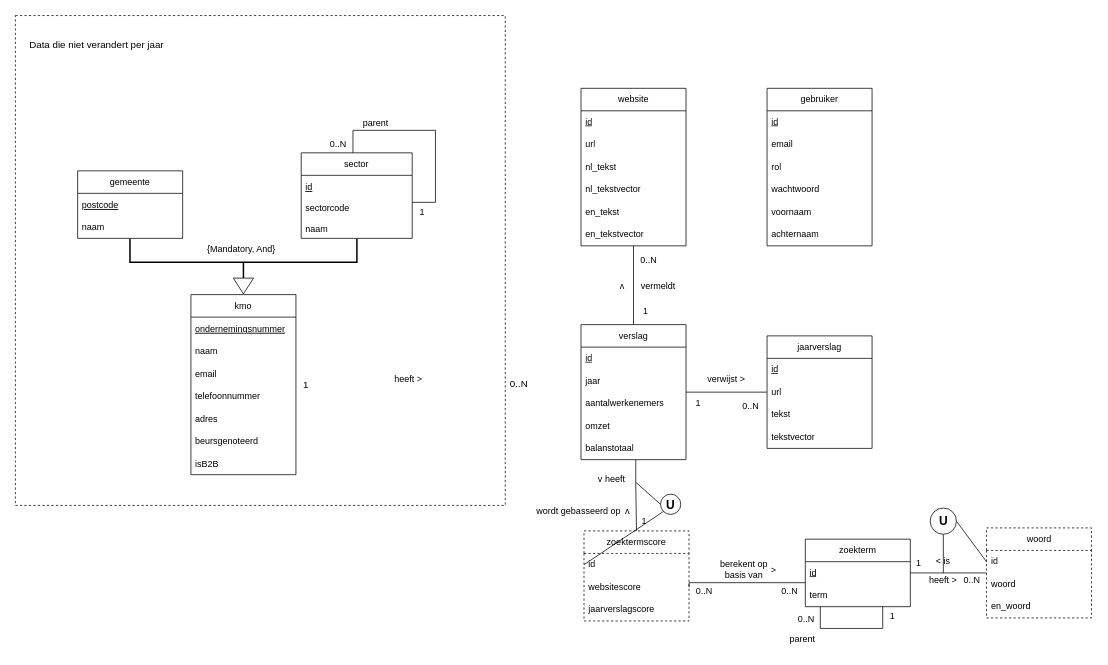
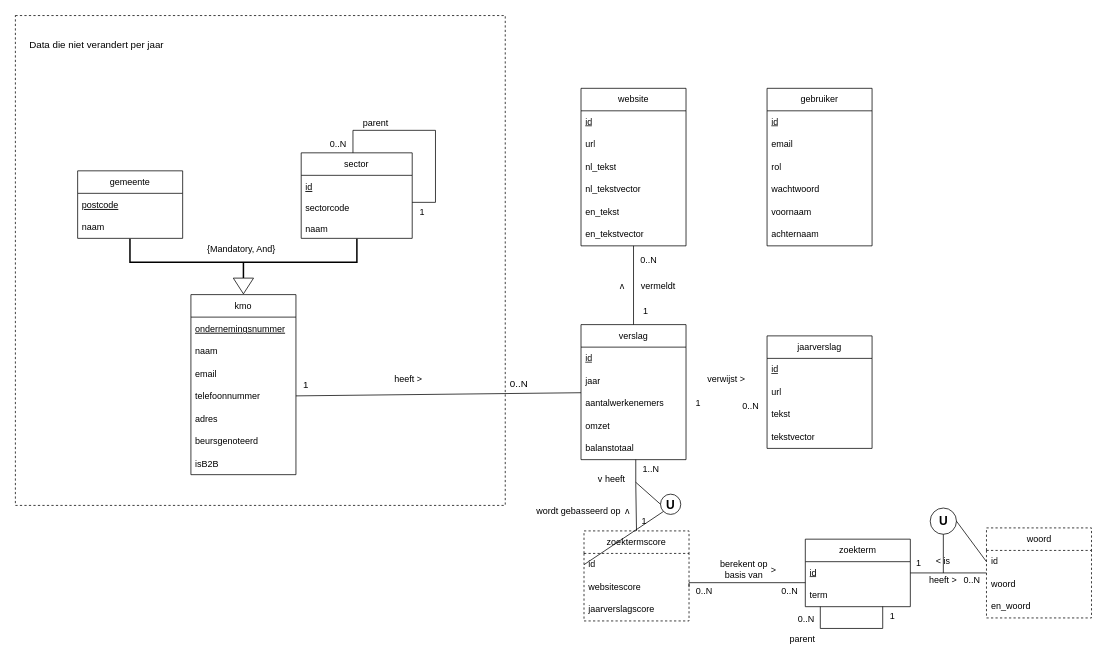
(725, 392) -> none
none -> (438, 394)
none -> (651, 469)
